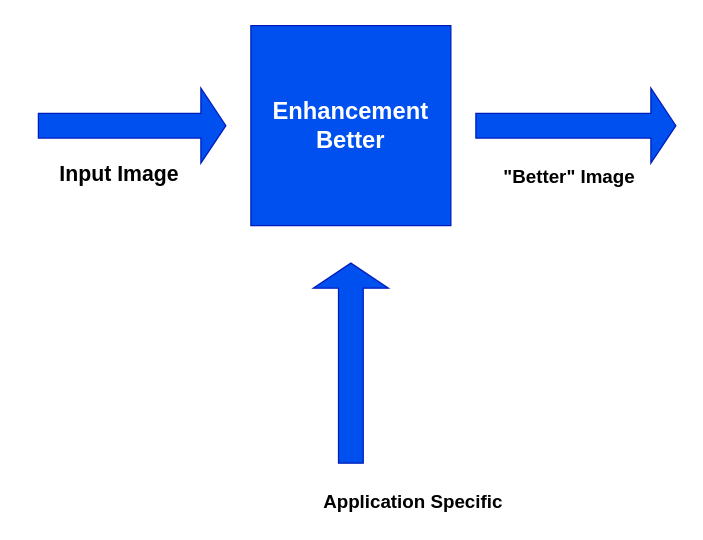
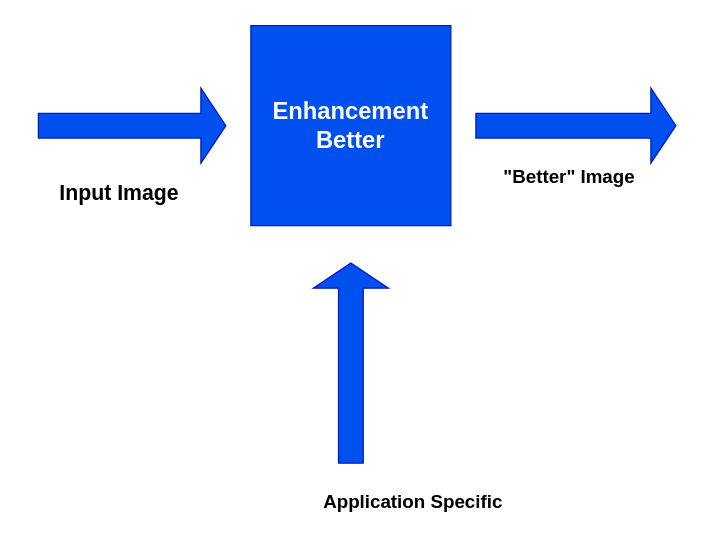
(119, 176) -> (119, 194)
